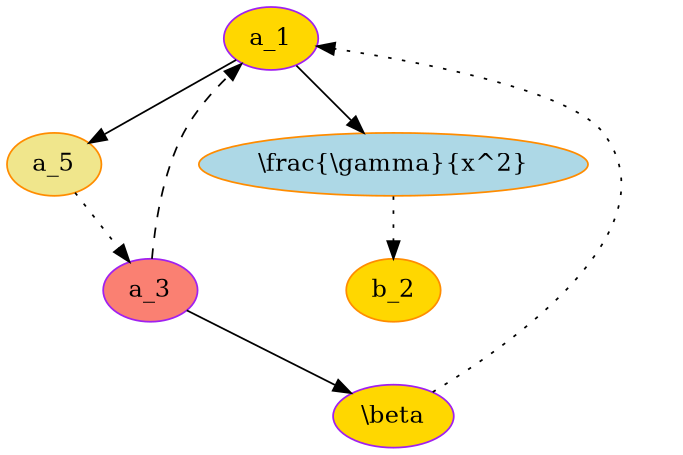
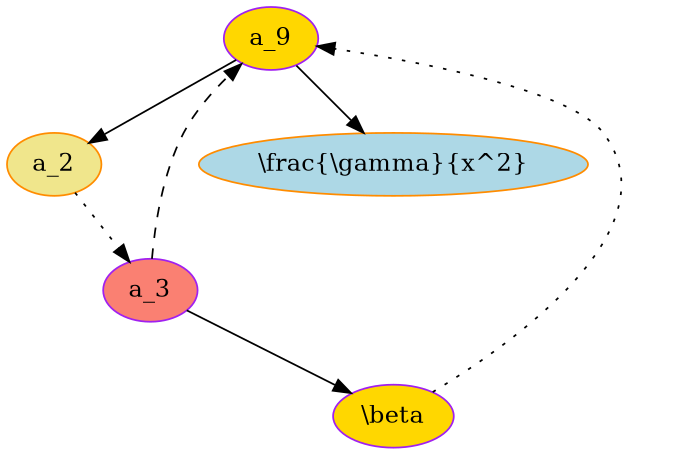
(271, 38) -> (271, 38)
(54, 164) -> (54, 164)
(393, 290) -> none
